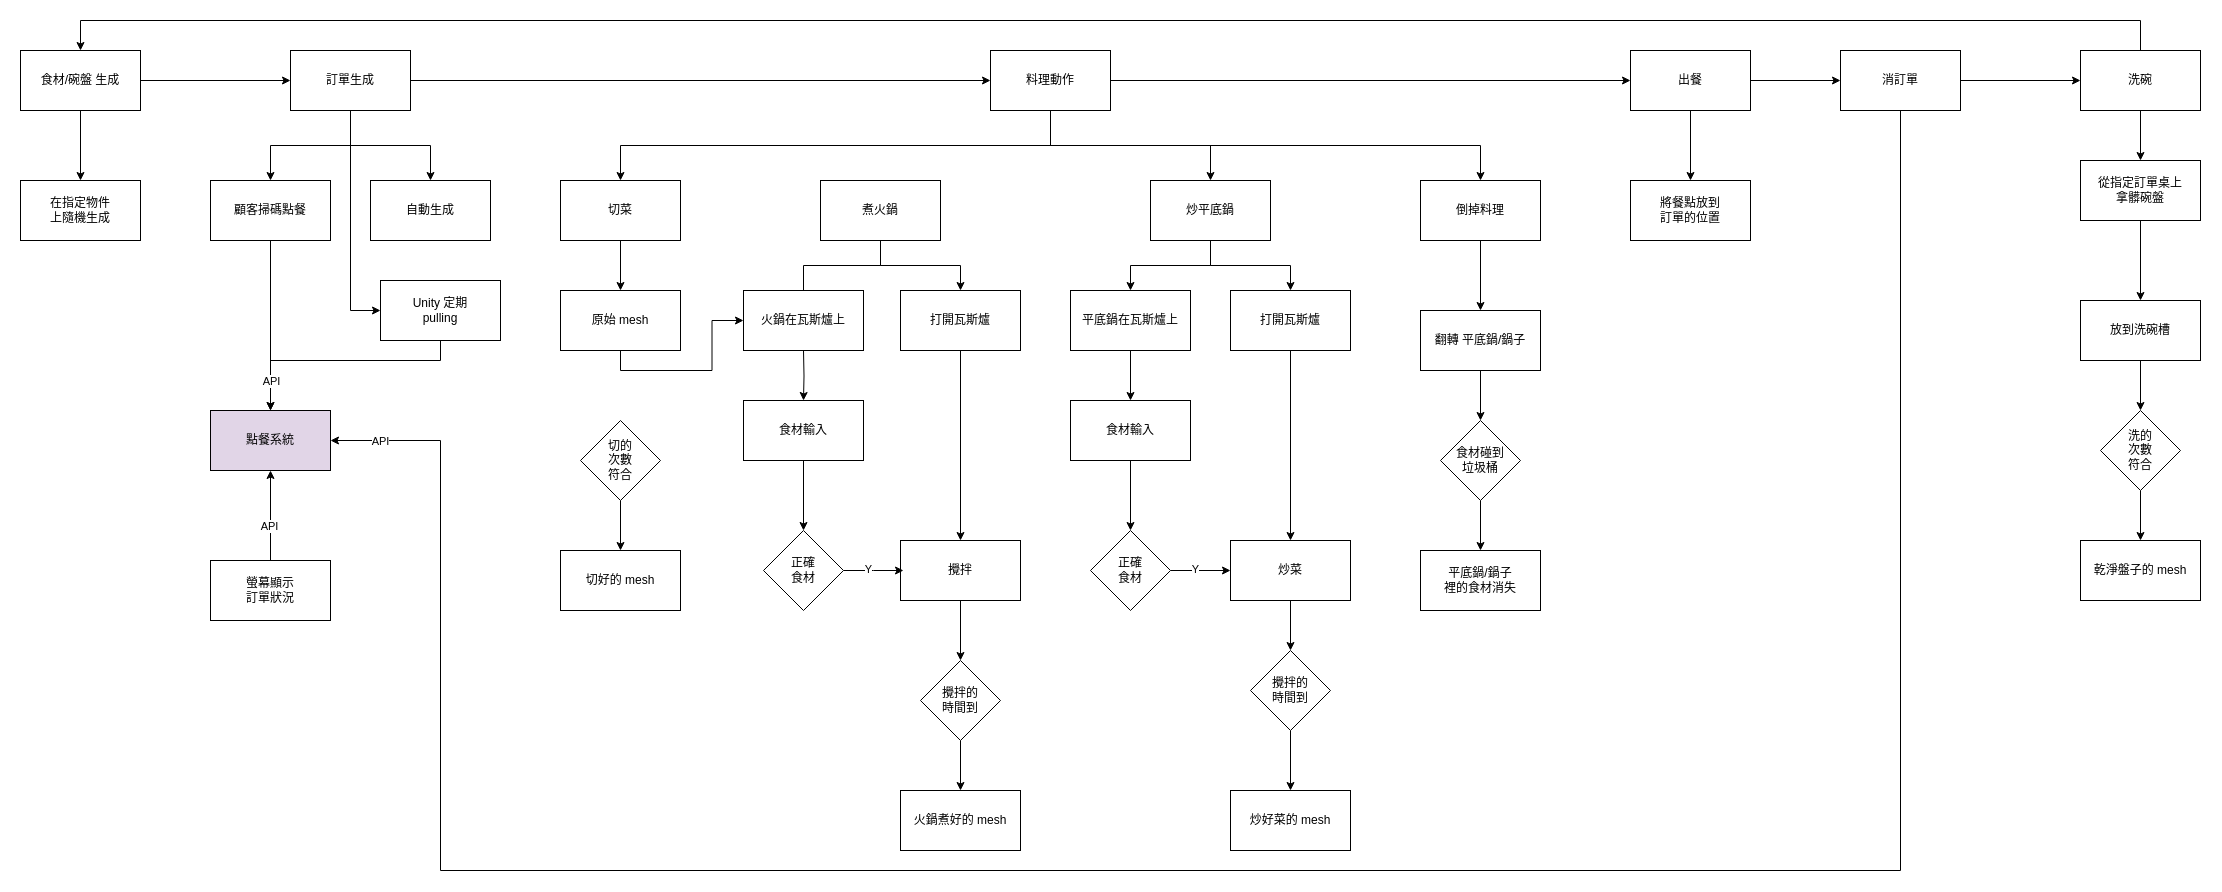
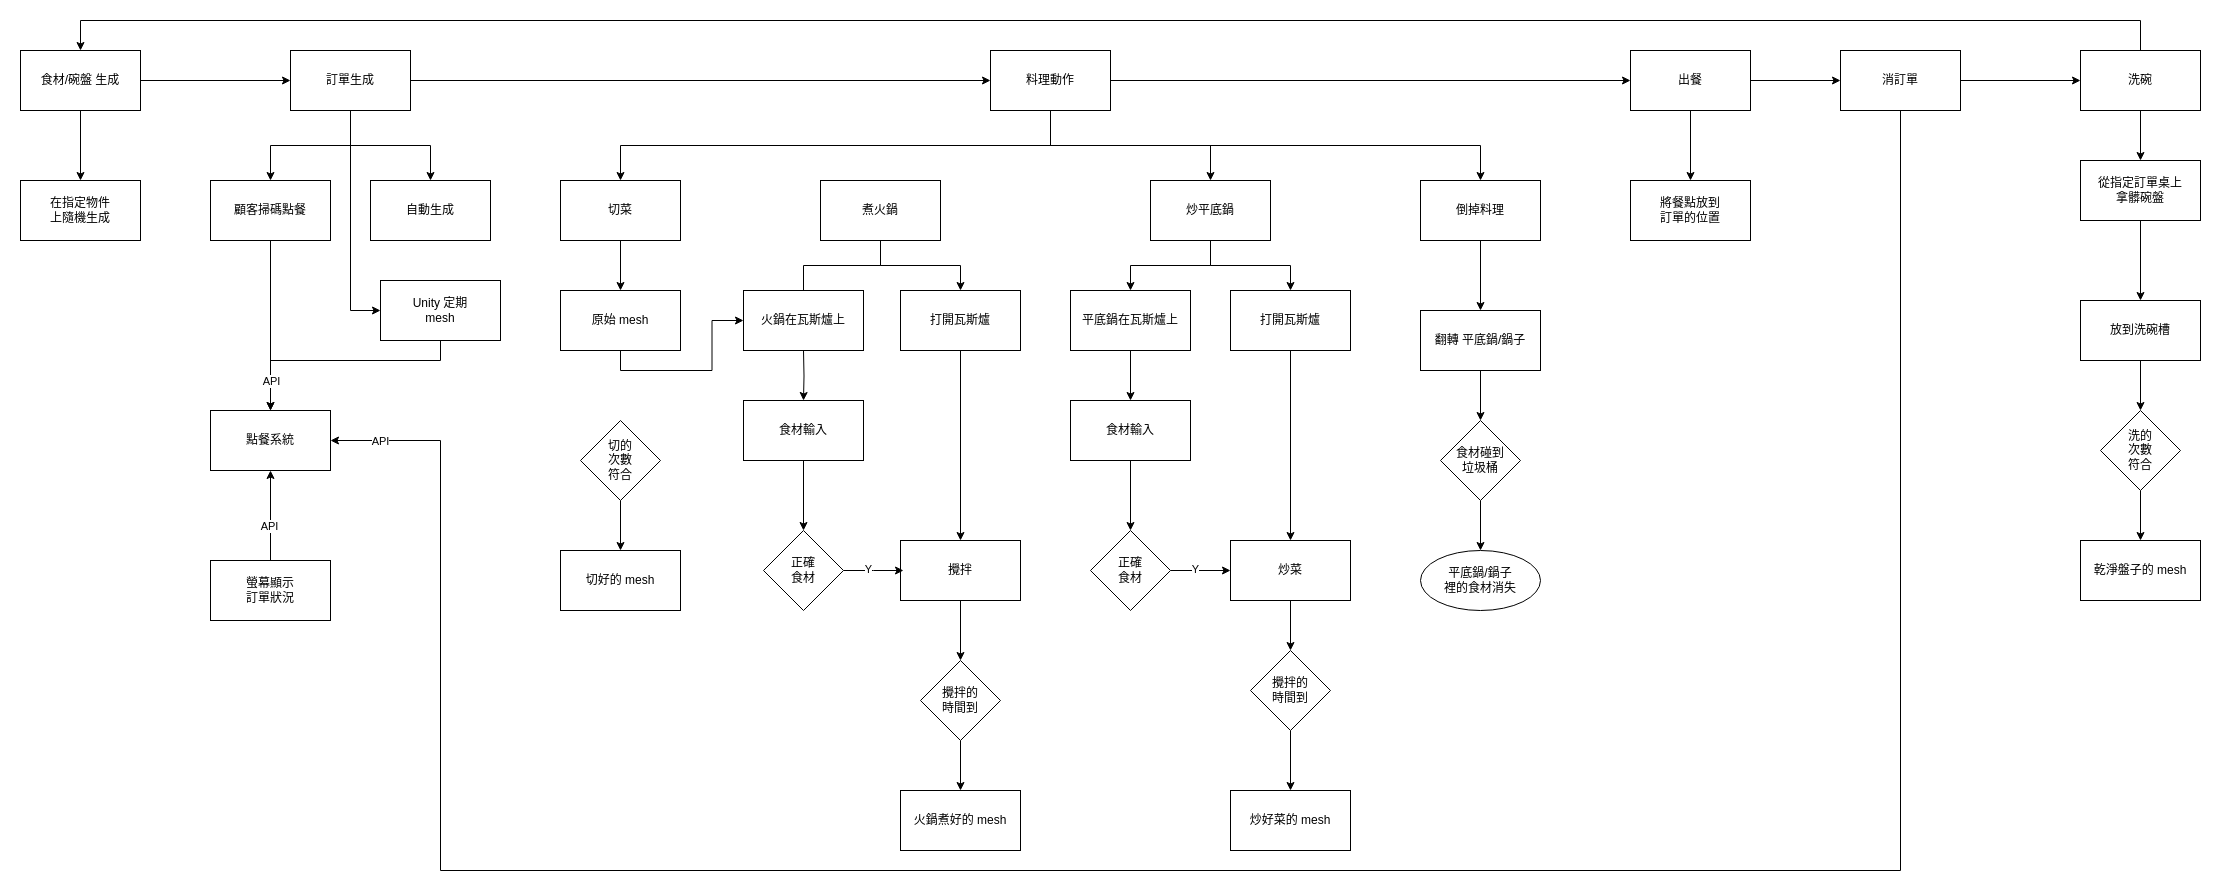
(441, 311) -> (441, 311)
(271, 441) -> (271, 441)
(1481, 581) -> (1481, 581)
